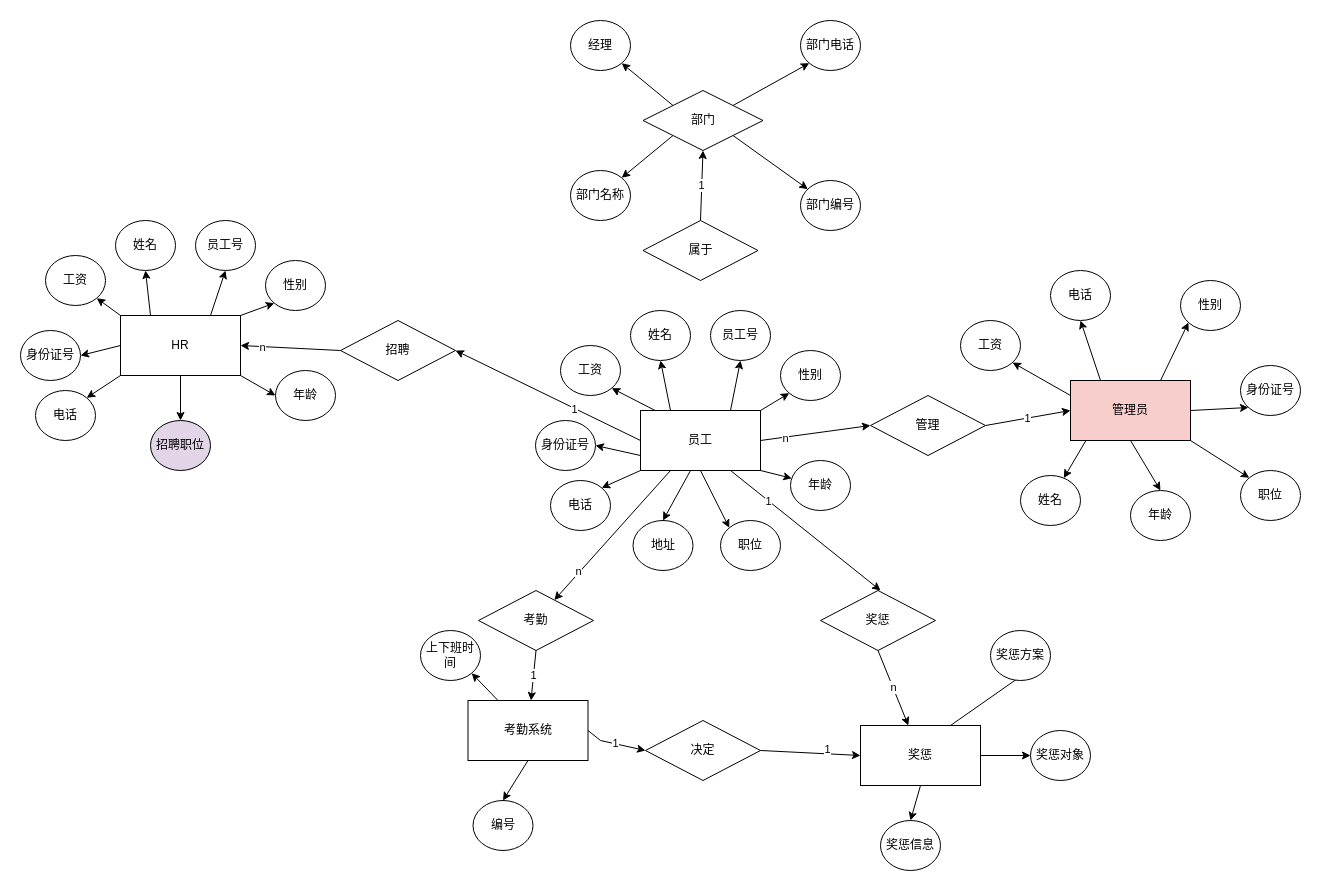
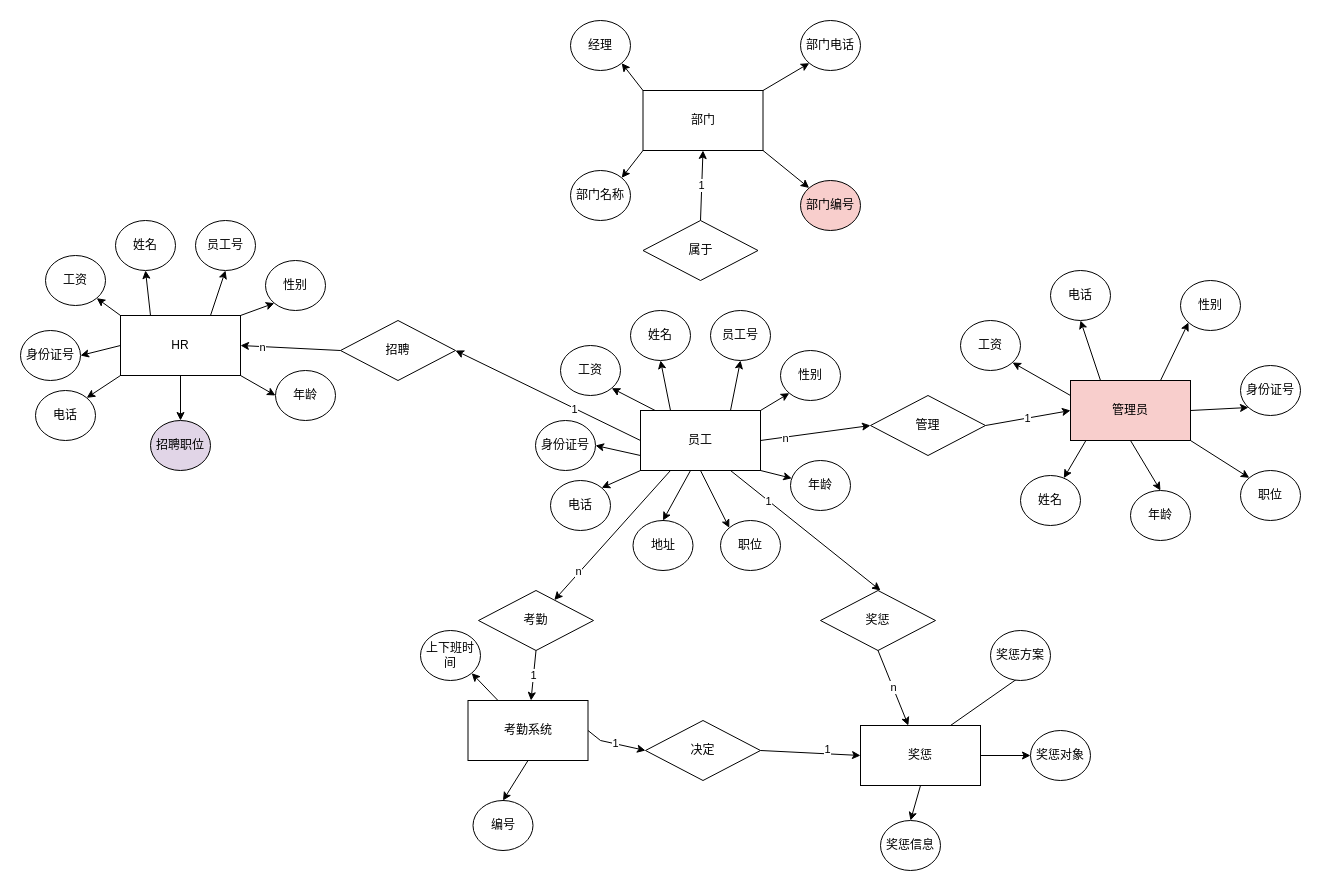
(703, 121) -> (703, 121)
(831, 206) -> (831, 206)
